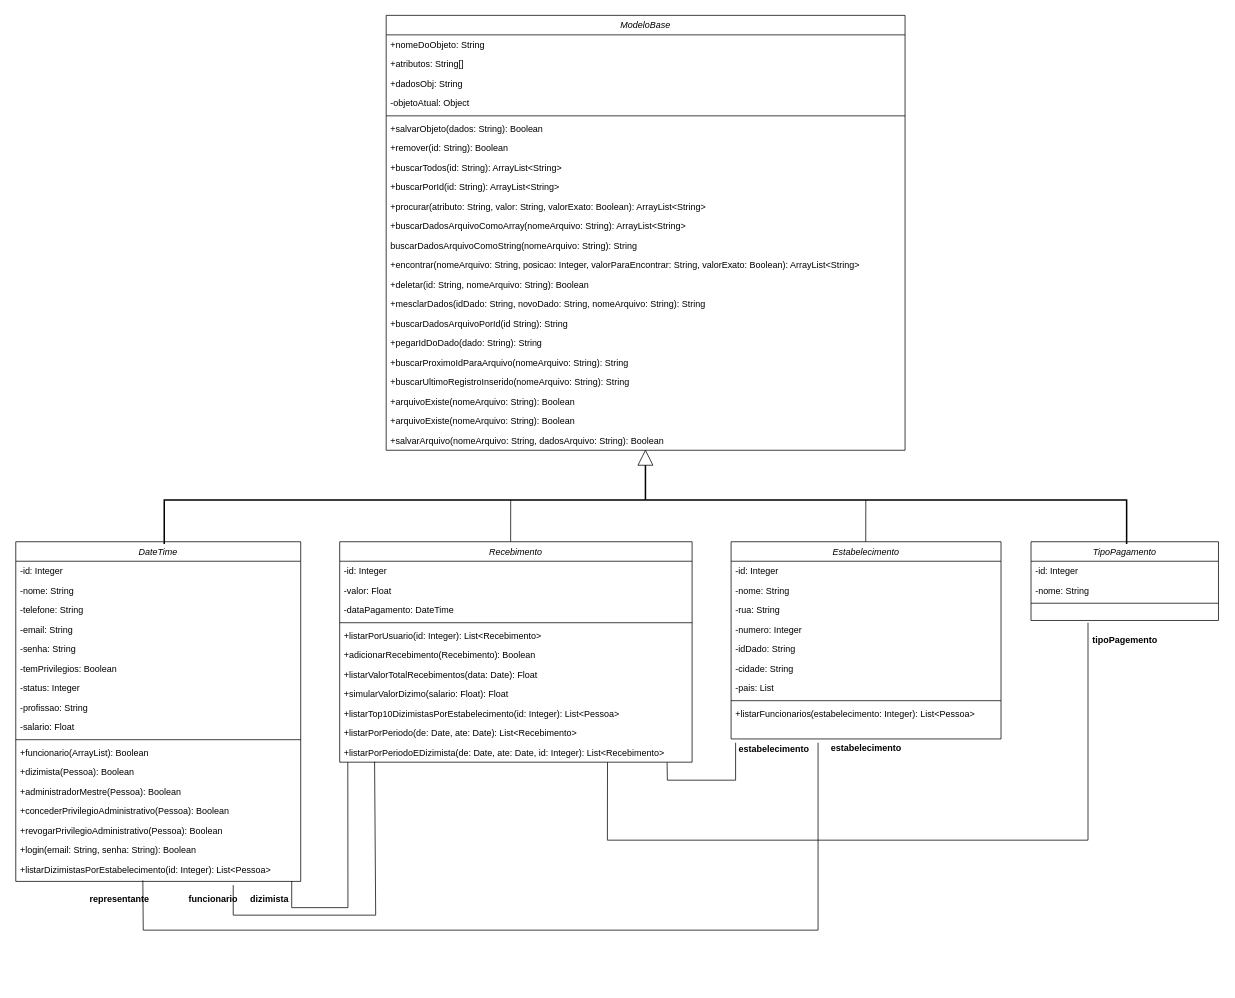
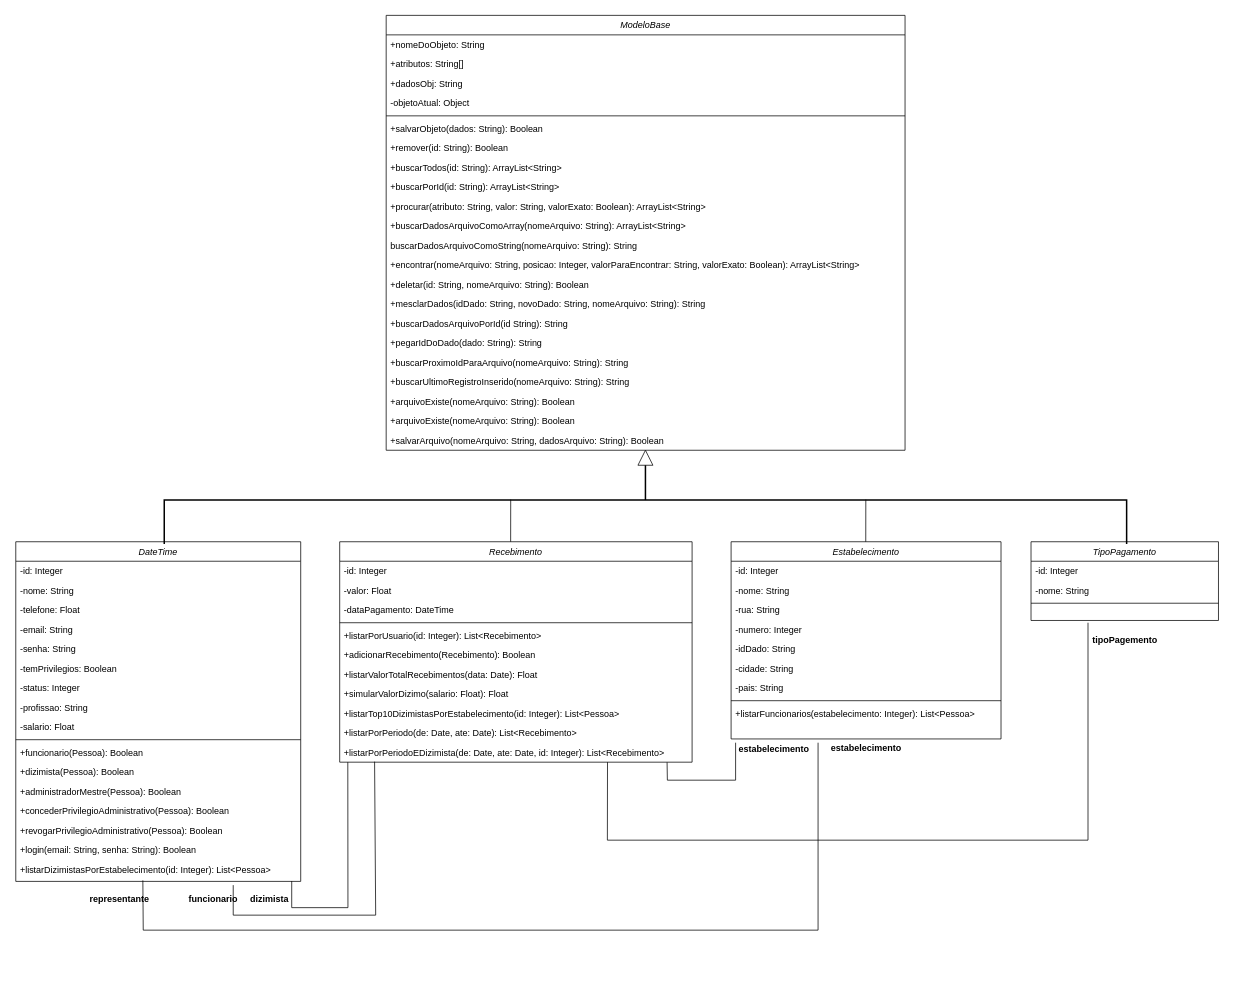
(58, 611) -> (55, 611)
(758, 689) -> (763, 689)
(93, 753) -> (87, 753)
